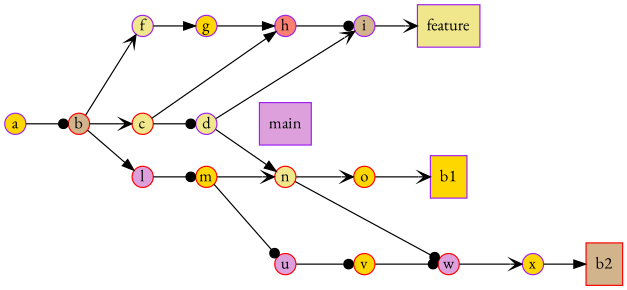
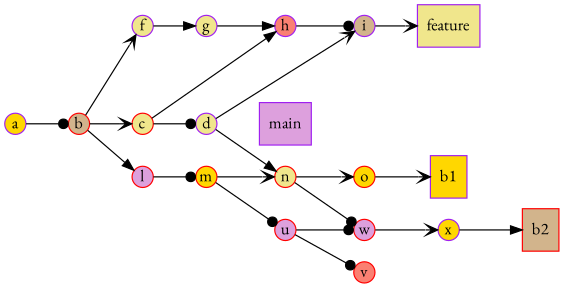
(206, 26) -> (206, 26)
(364, 264) -> (364, 272)
(402, 264) -> (320, 230)
